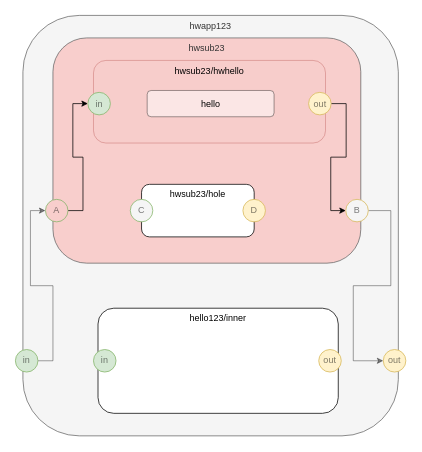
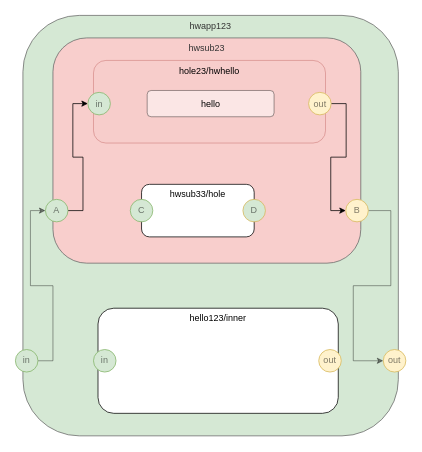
(210, 26) -> (210, 26)
(209, 71) -> (209, 71)
(198, 195) -> (198, 195)
(57, 210) -> (57, 210)
(141, 210) -> (141, 210)
(254, 210) -> (254, 210)
(357, 210) -> (357, 210)
